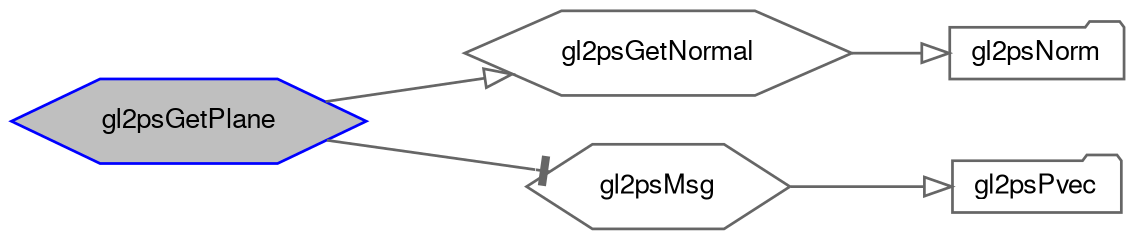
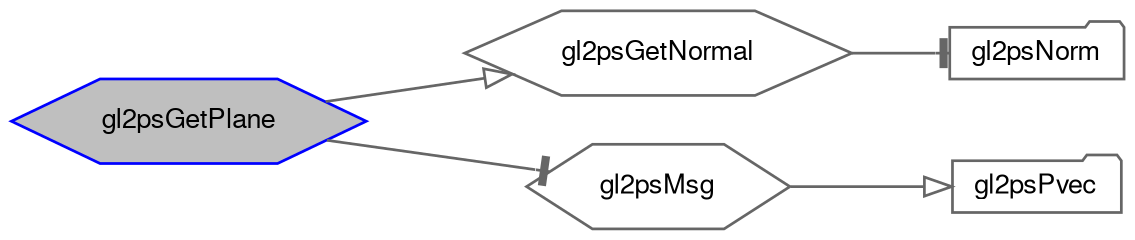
(887, 53) -> (893, 53)
